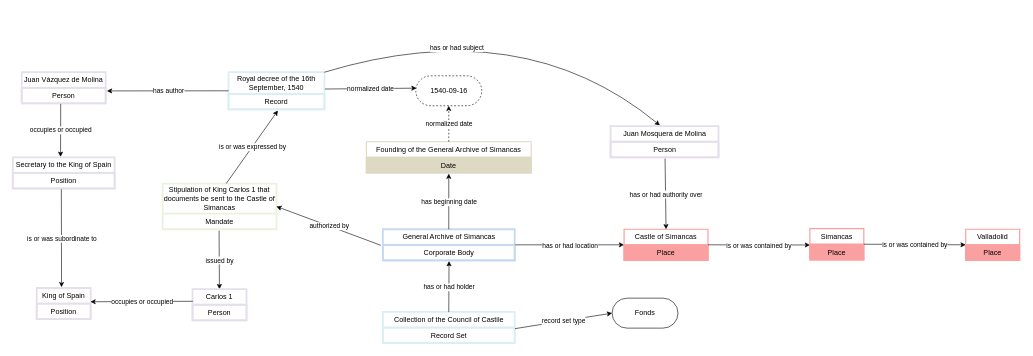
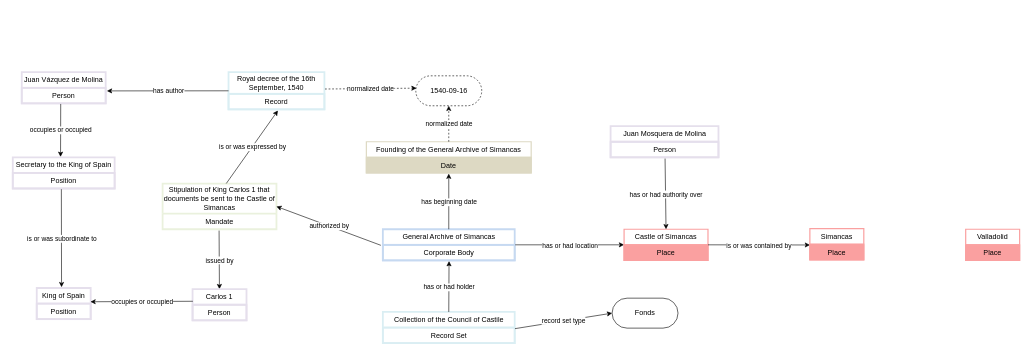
(529, 60) -> none
(336, 89) -> (336, 89)
(915, 245) -> none
